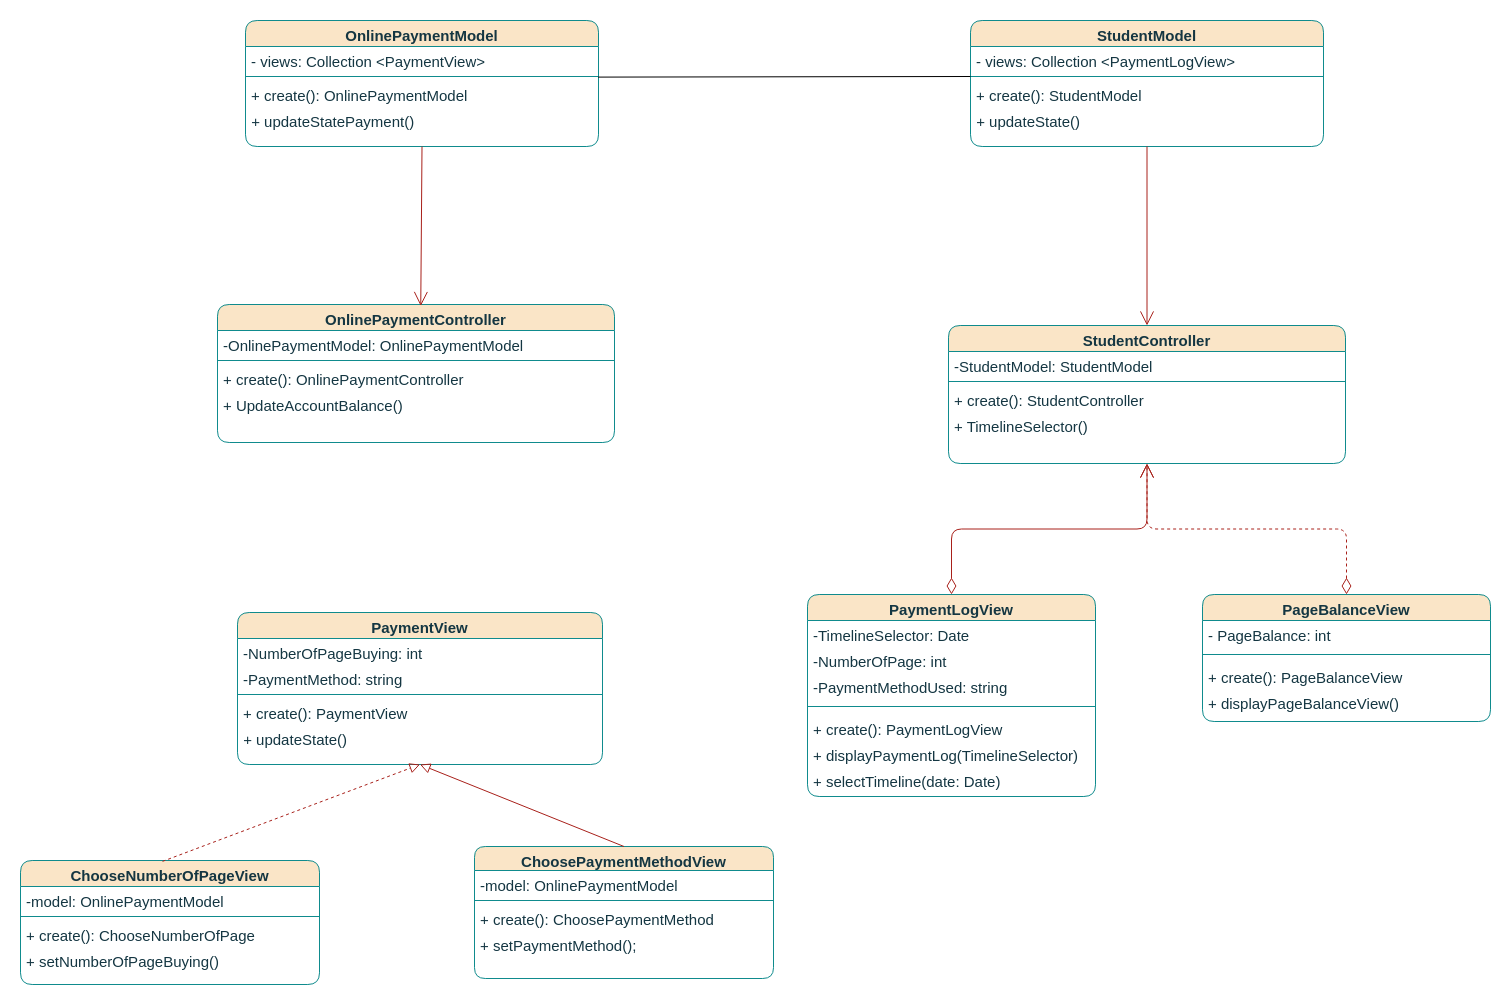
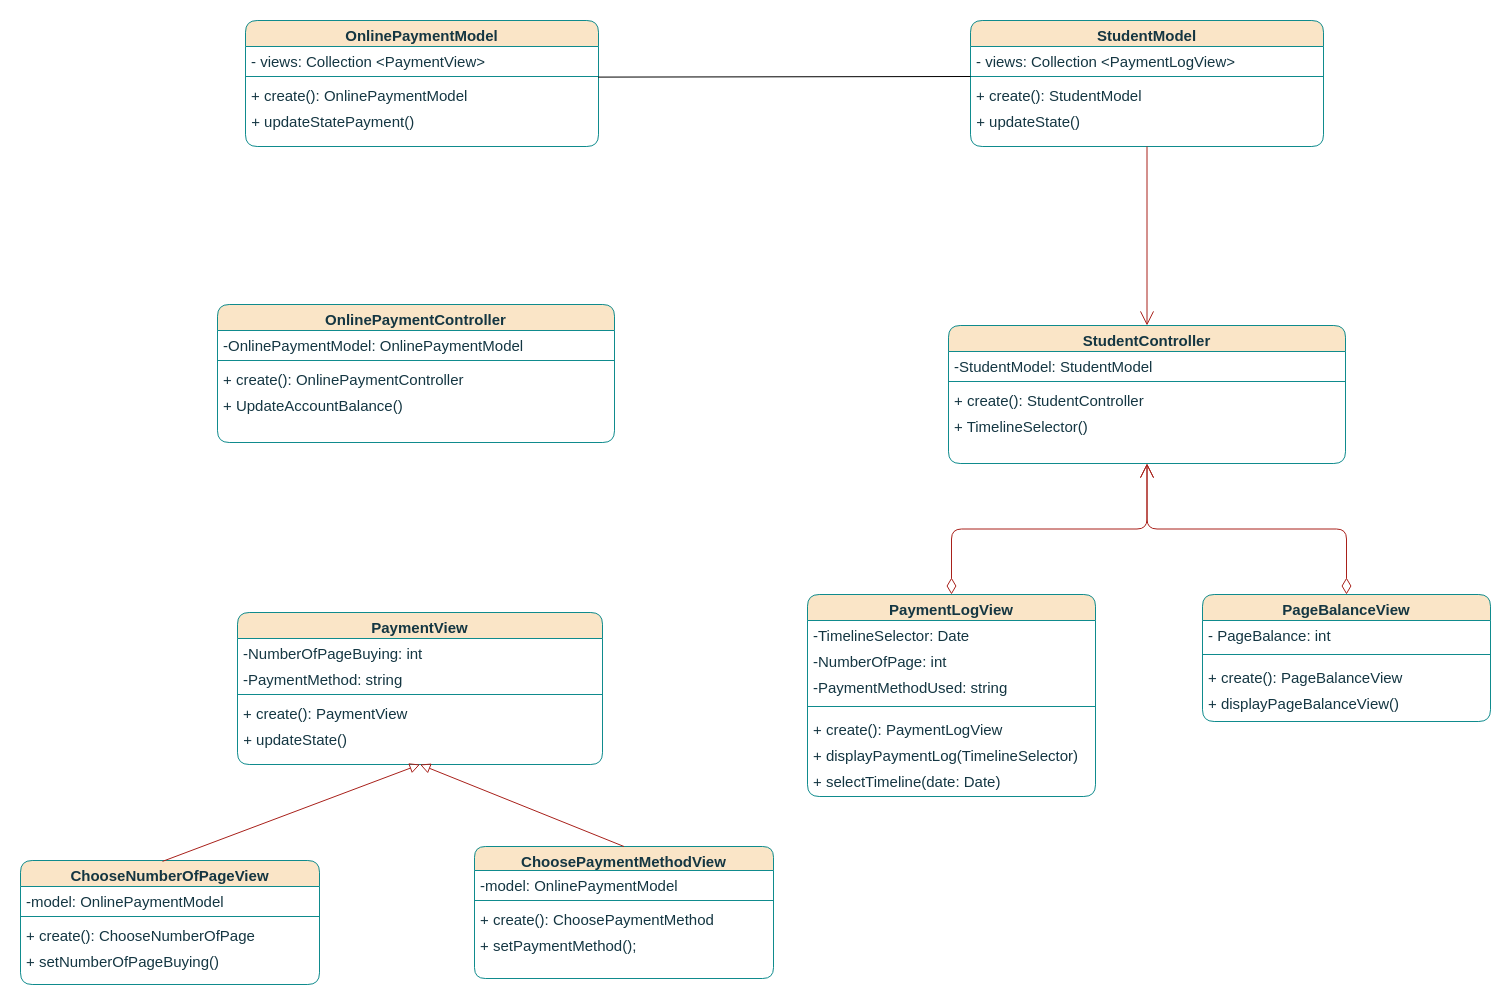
(421, 226) -> none
(1267, 529) -> (1267, 529)
(287, 814) -> (287, 814)
